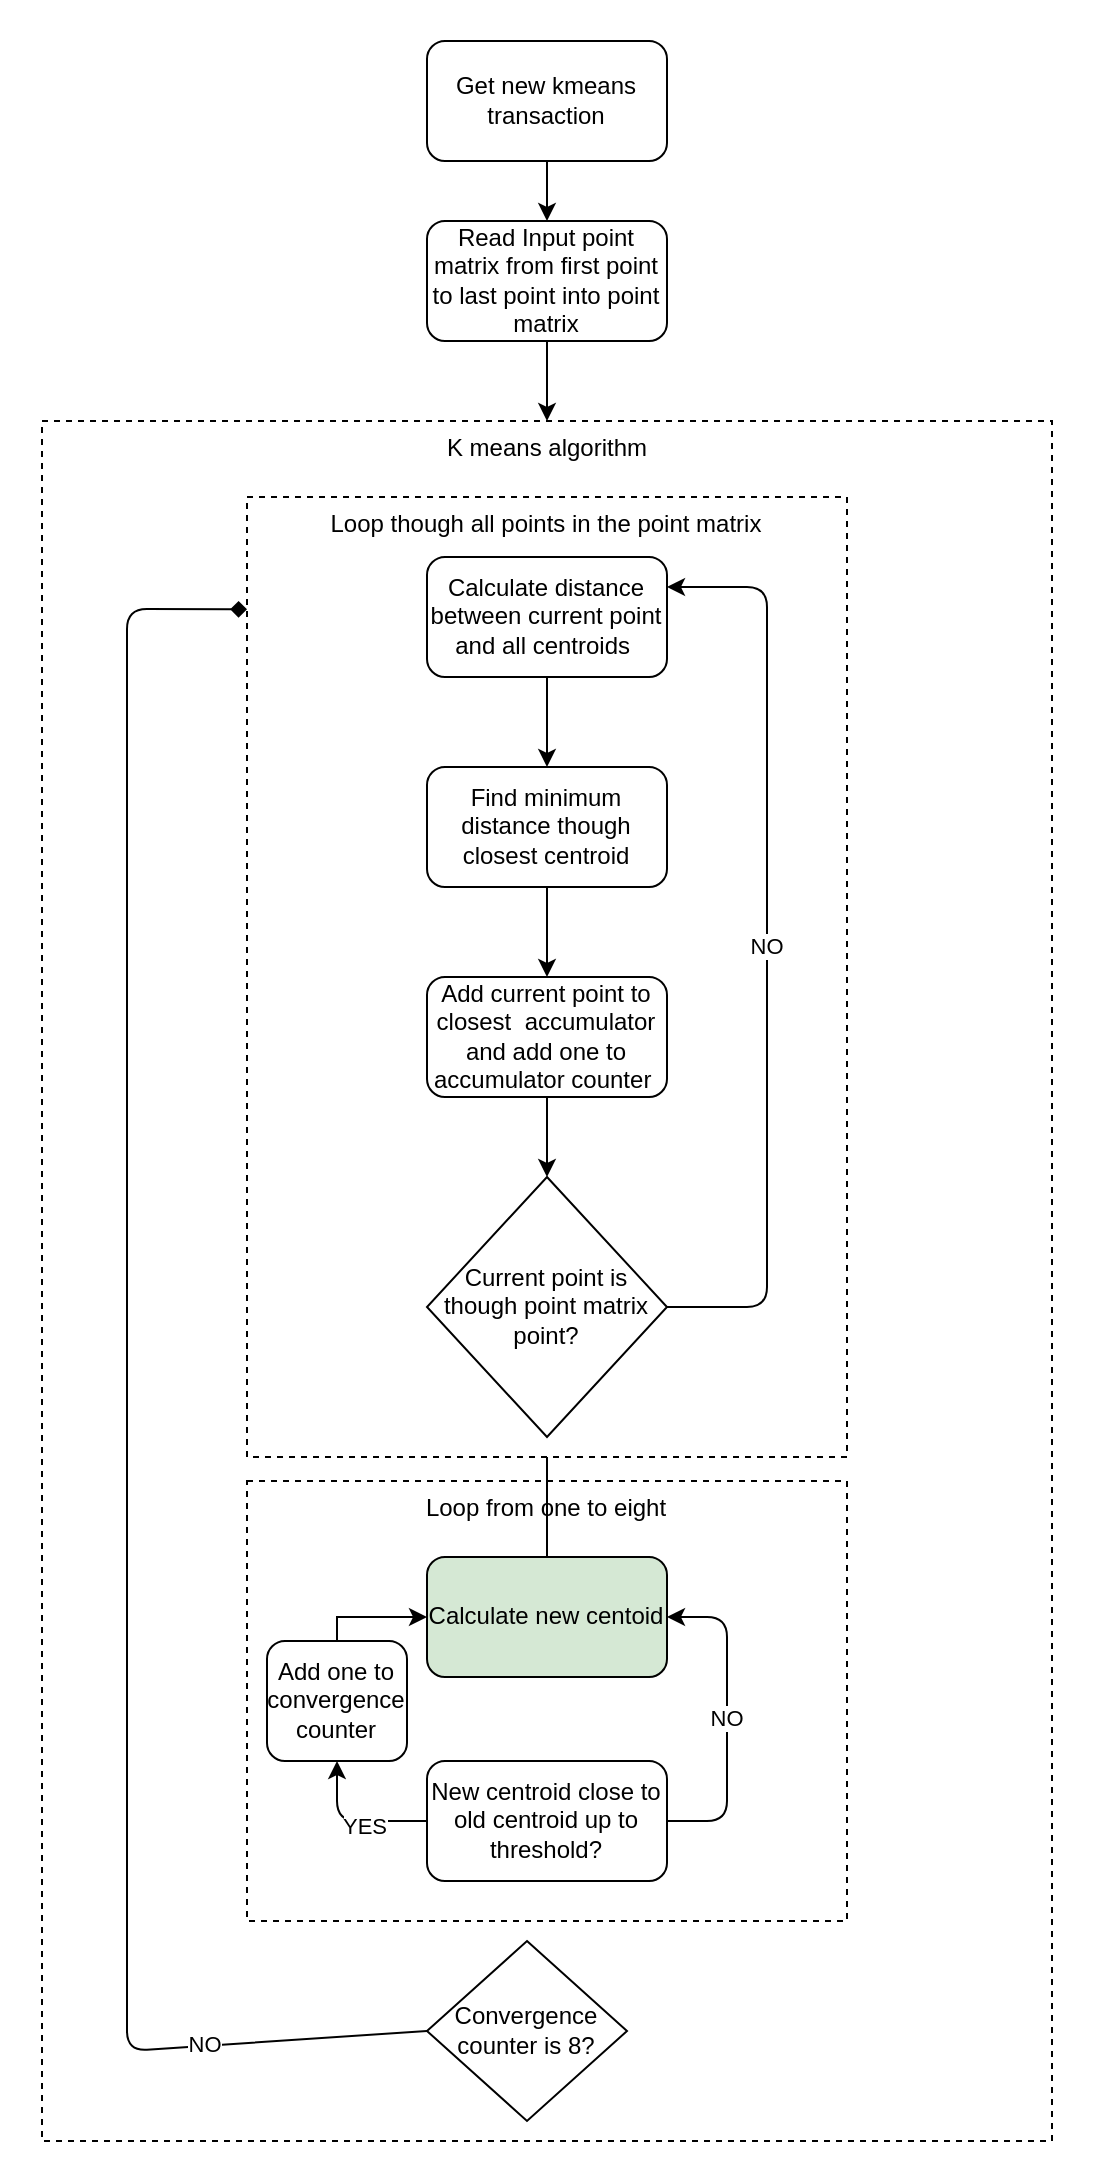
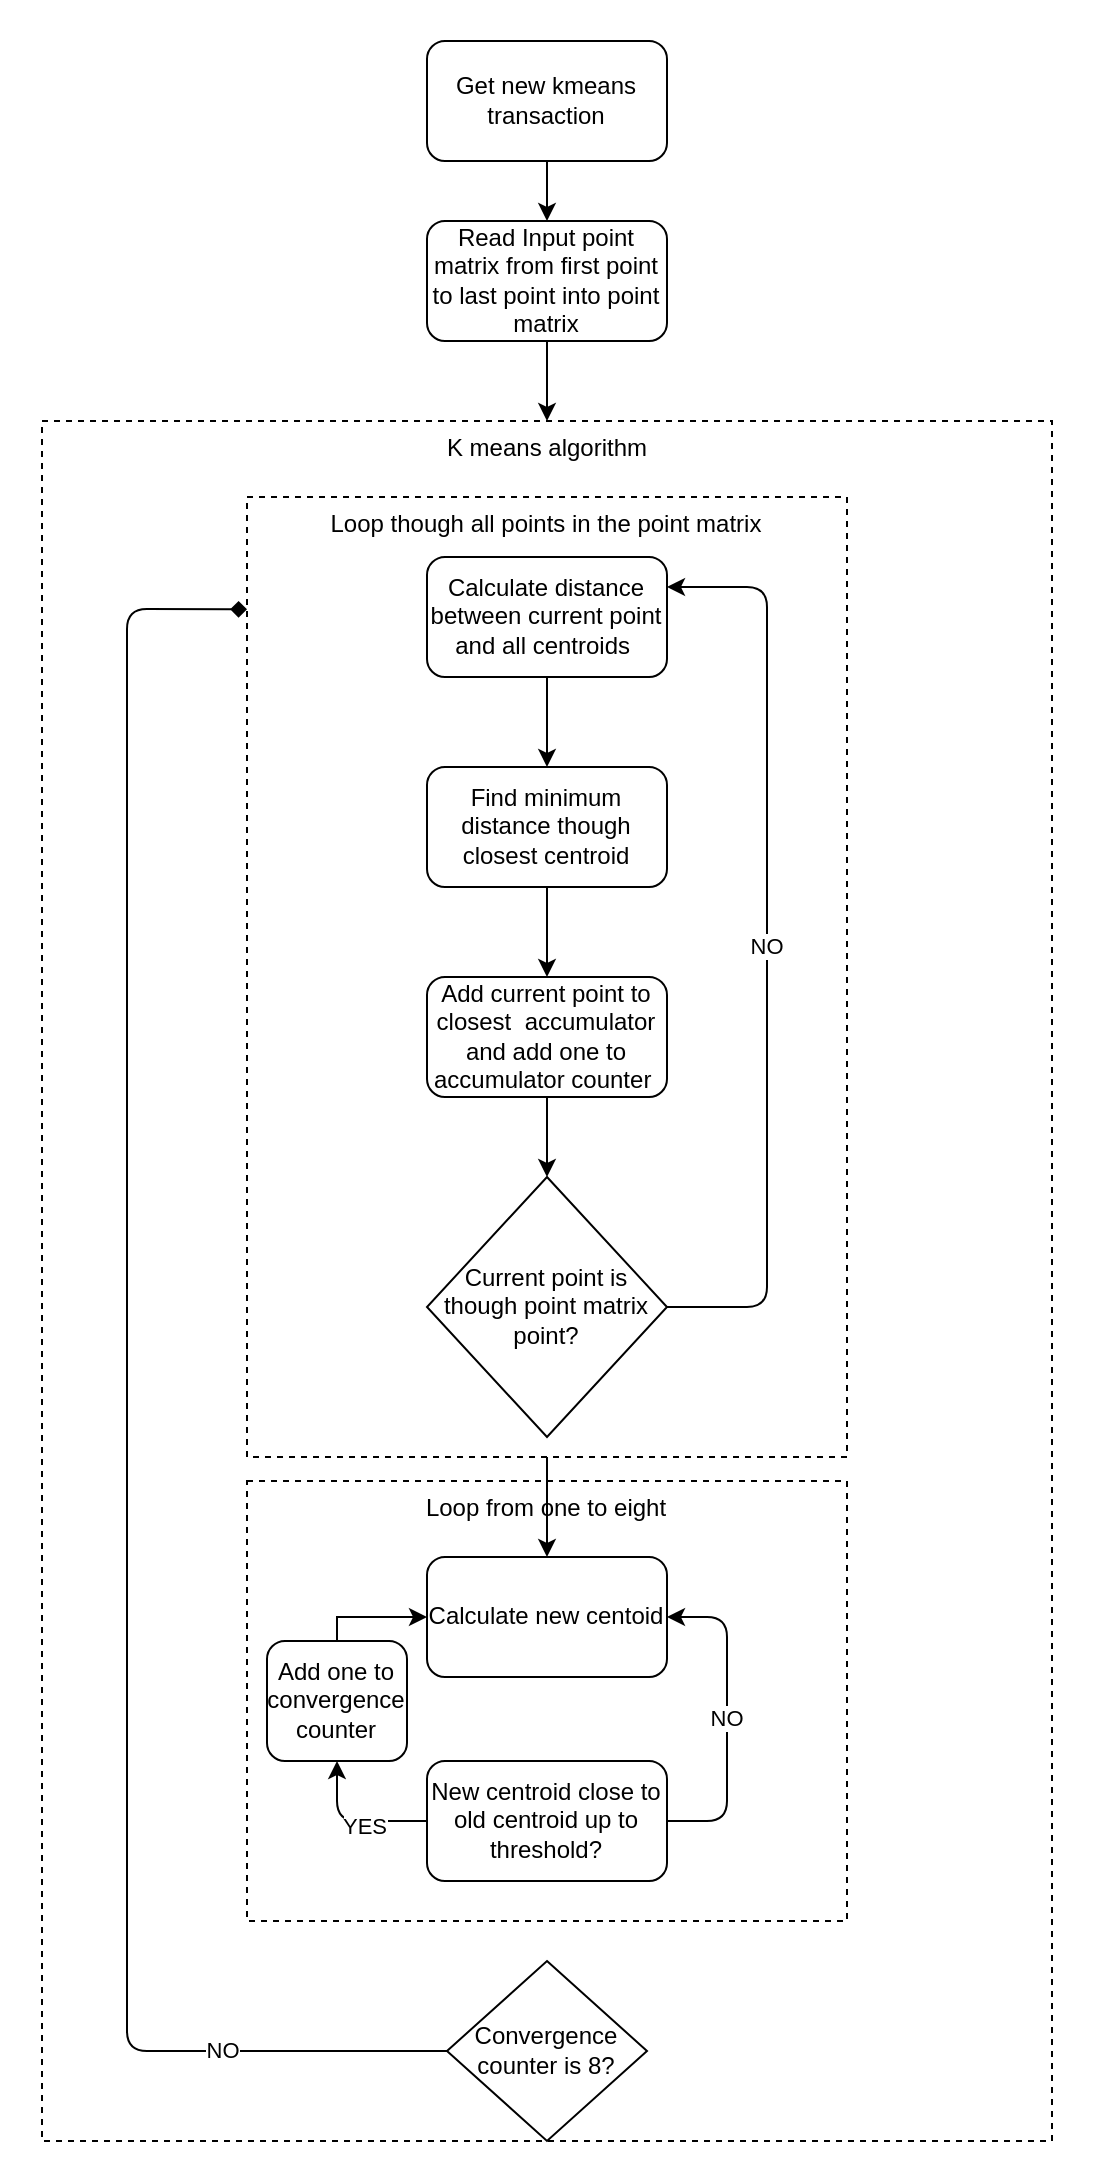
(547, 1547) -> (547, 1542)
(547, 1617) -> (547, 1617)
(527, 2031) -> (547, 2051)
